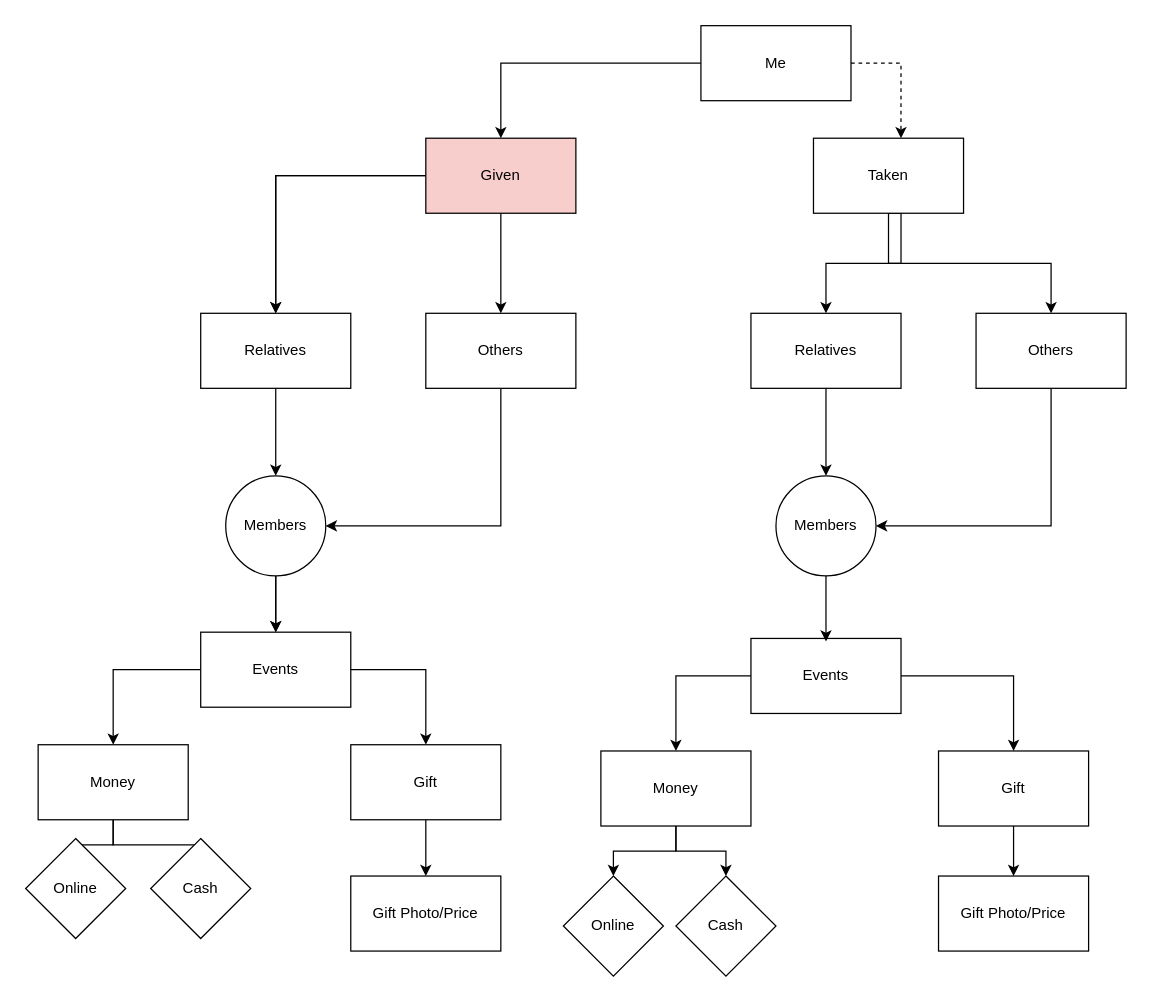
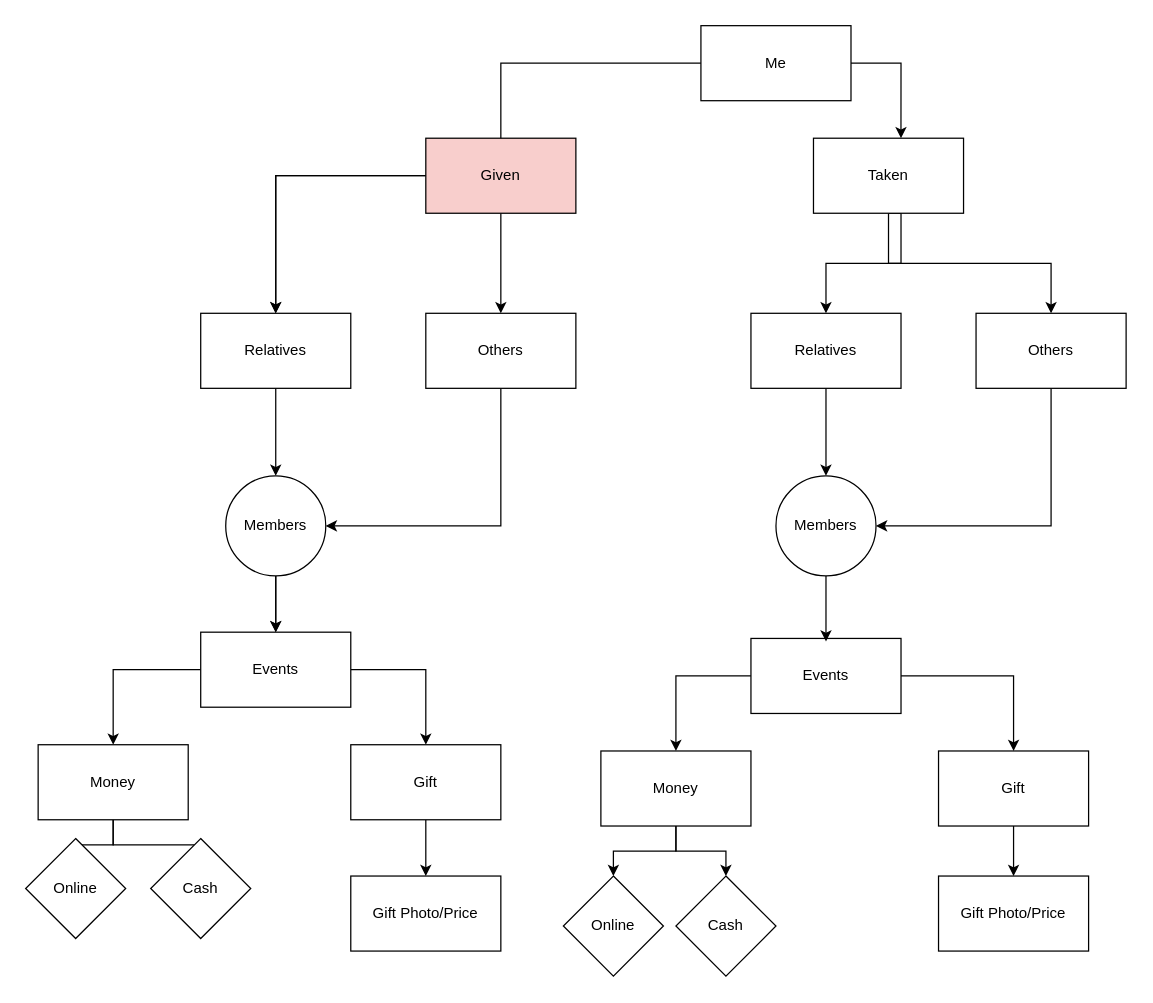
(901, 71) -> (901, 71)
(501, 128) -> (501, 131)
